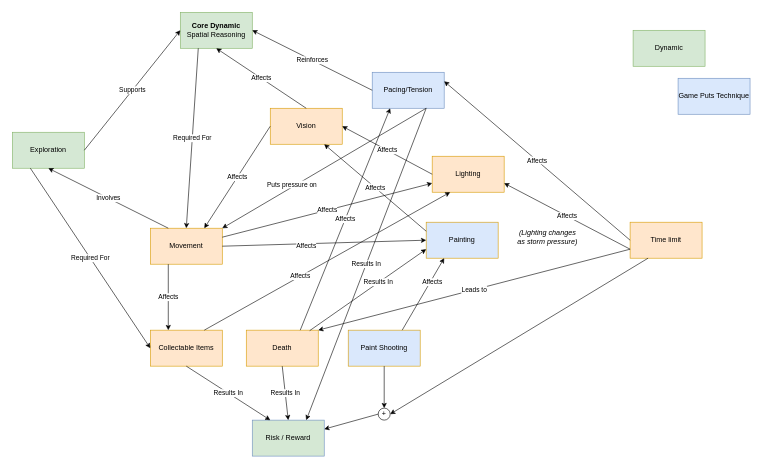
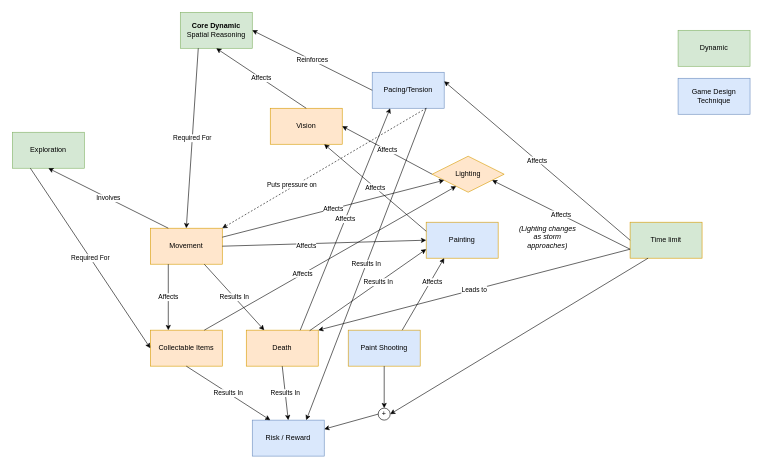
(669, 48) -> (714, 48)
(131, 91) -> none
(714, 96) -> (714, 96)
(363, 145) -> (363, 145)
(468, 174) -> (468, 174)
(239, 175) -> none
(548, 237) -> (548, 237)
(666, 240) -> (666, 240)
none -> (233, 296)
(288, 438) -> (288, 438)
